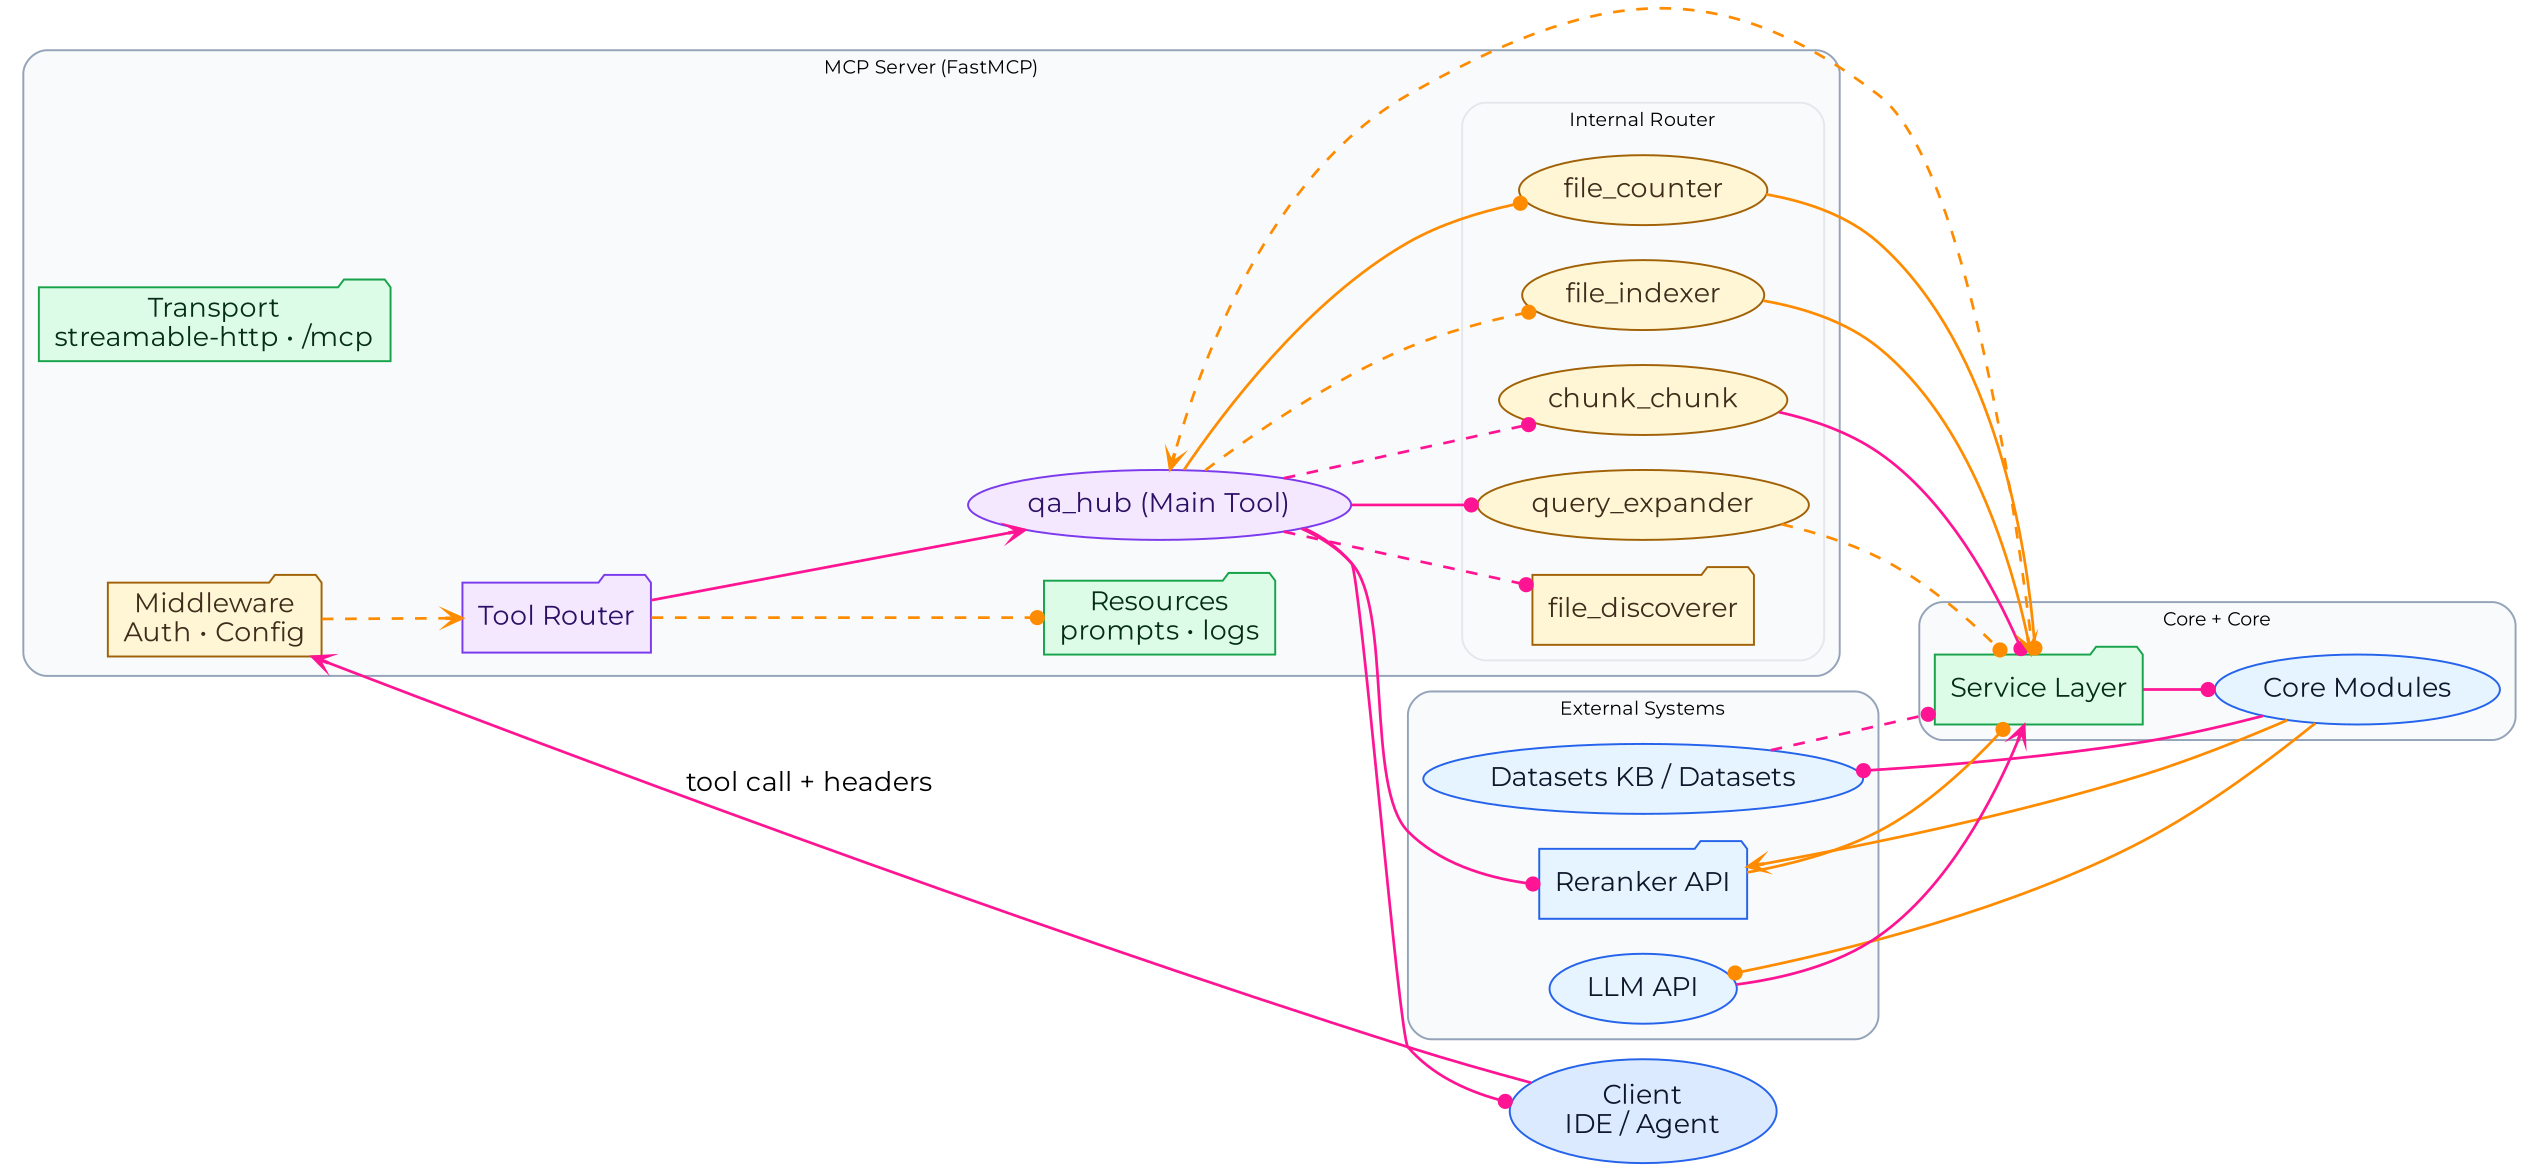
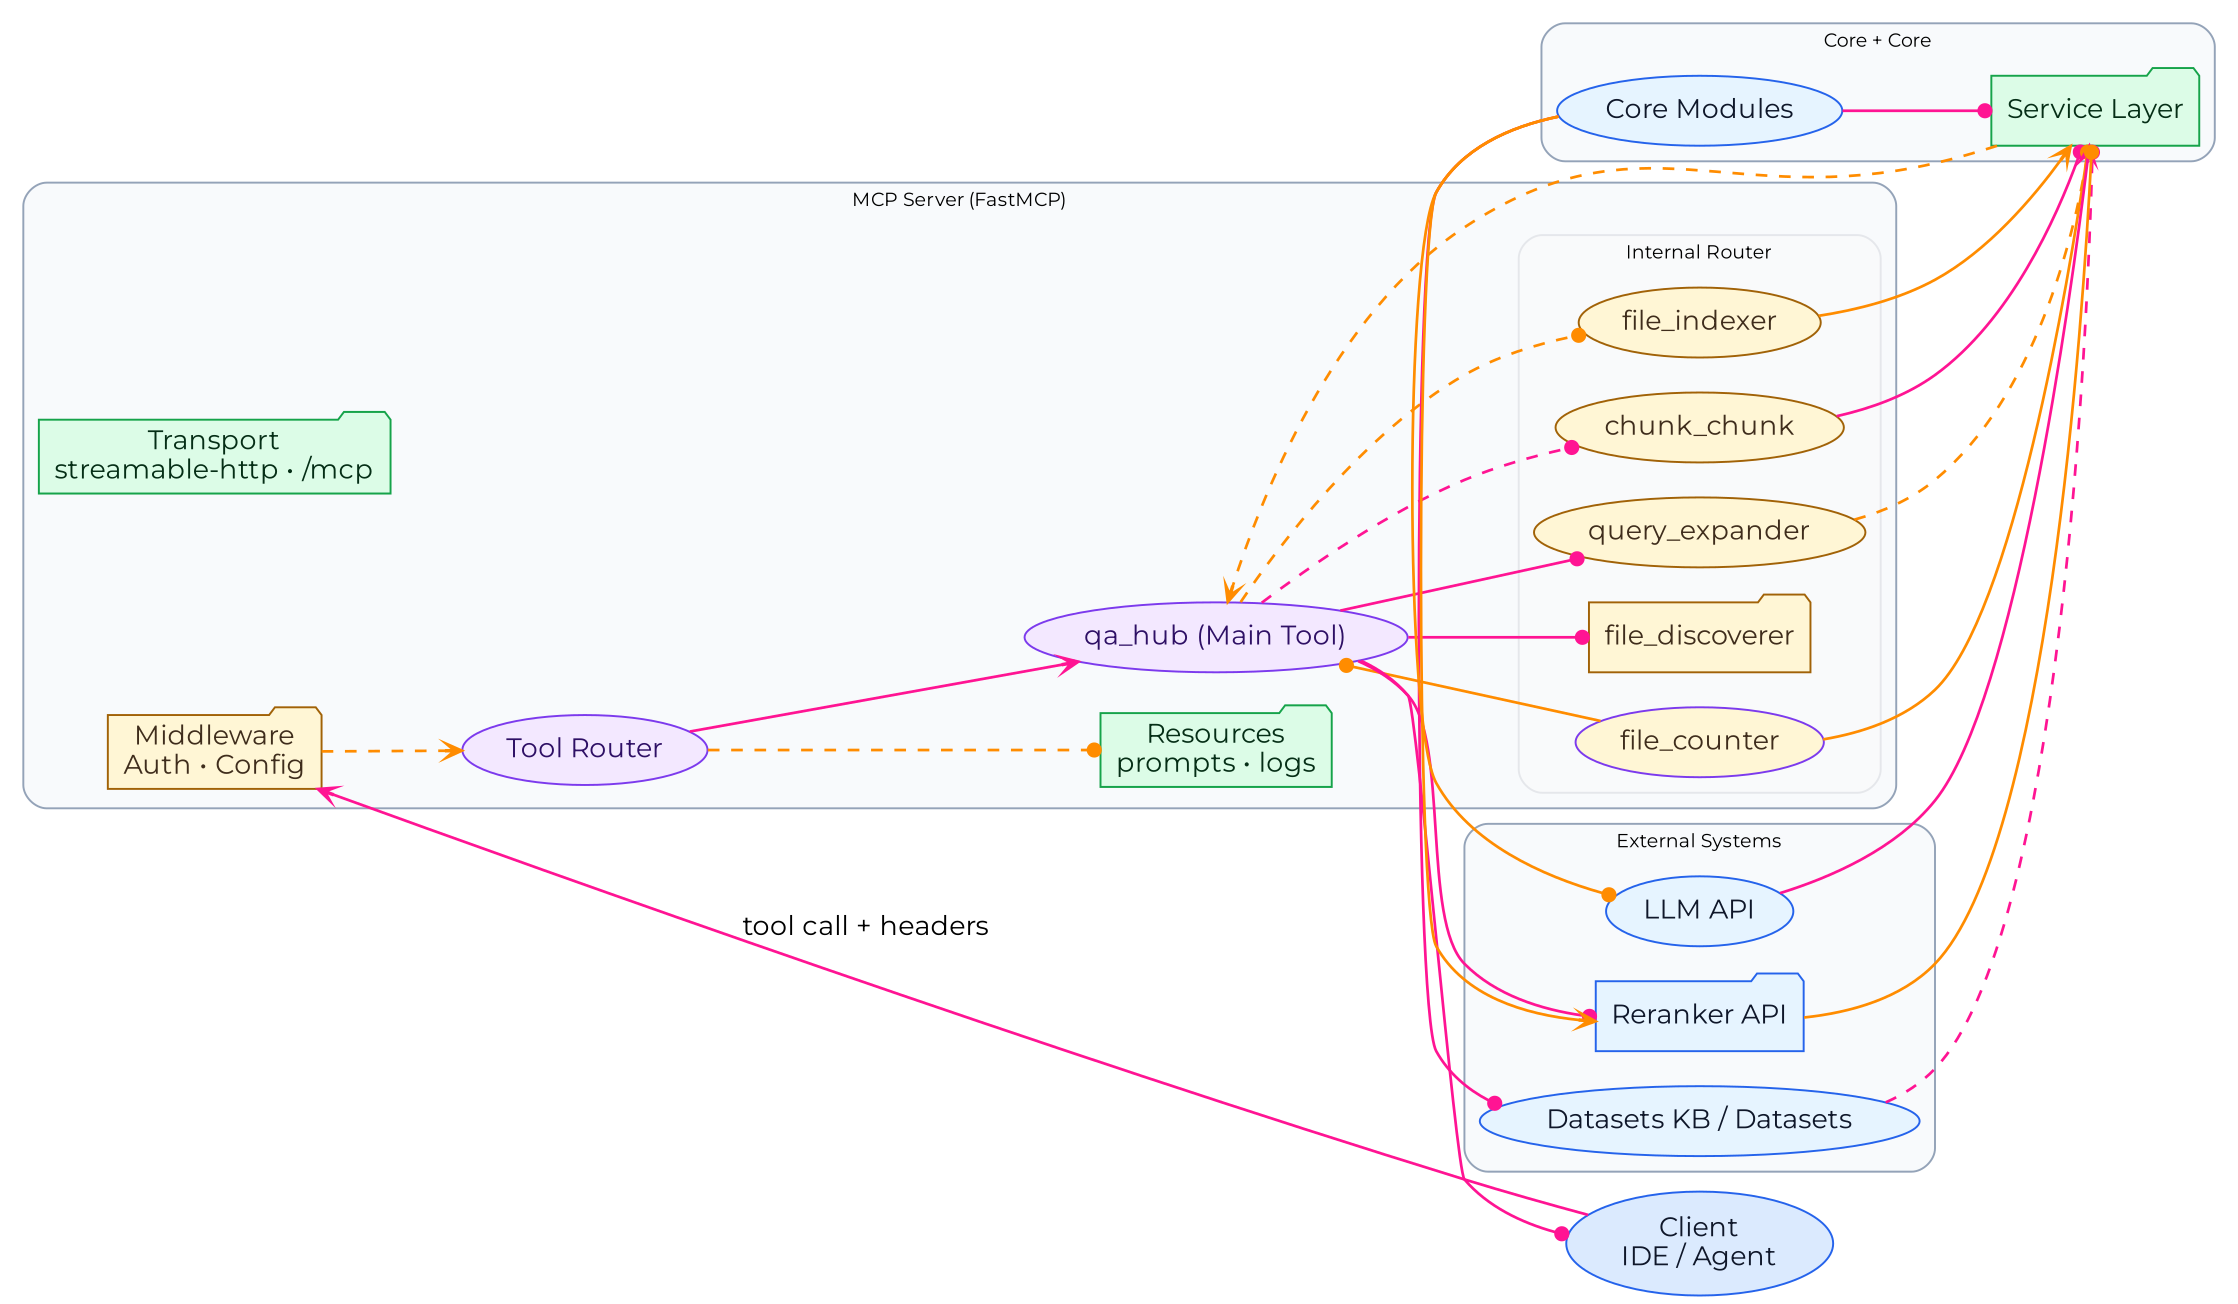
(1643, 190) -> (1700, 742)
(1324, 305) -> (1477, 694)
(1402, 557) -> (1492, 637)
(557, 618) -> (585, 750)
(2172, 690) -> (1910, 111)
